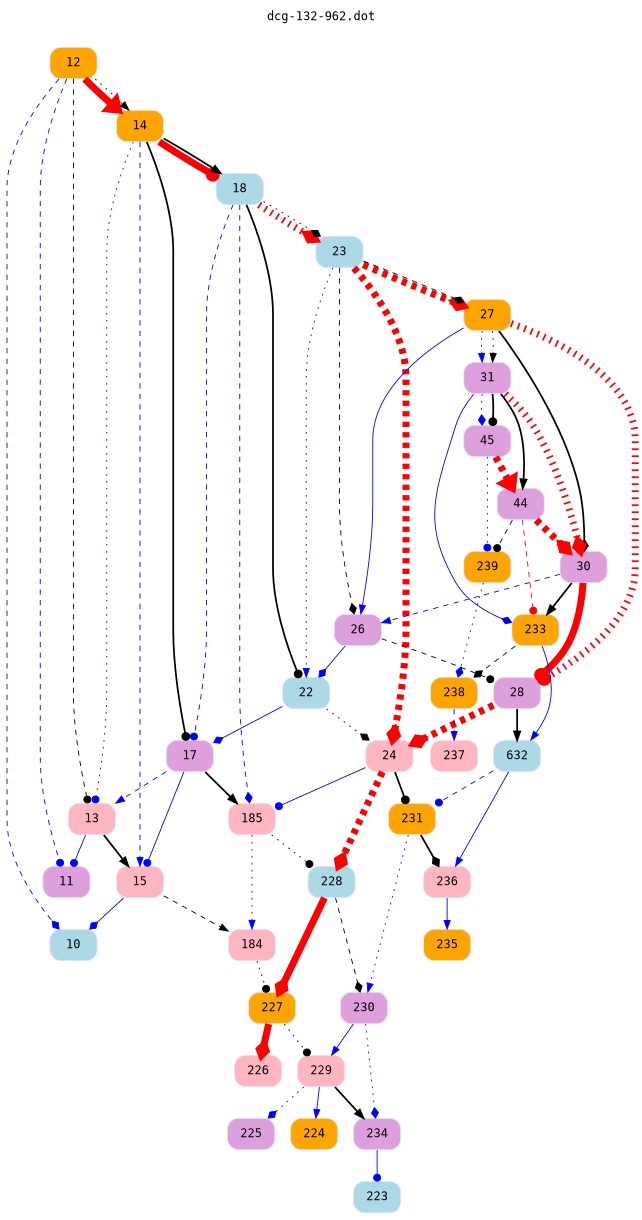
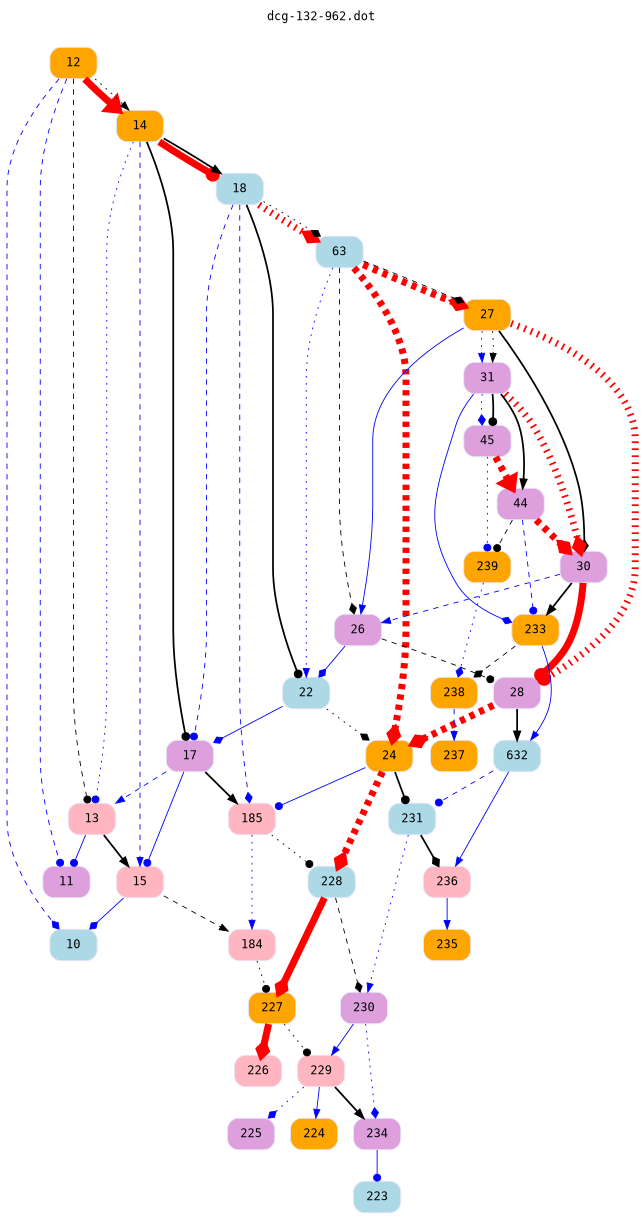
(340, 252) -> (340, 252)
(528, 563) -> (528, 563)
(389, 756) -> (389, 756)
(454, 756) -> (454, 756)
(412, 819) -> (412, 819)
